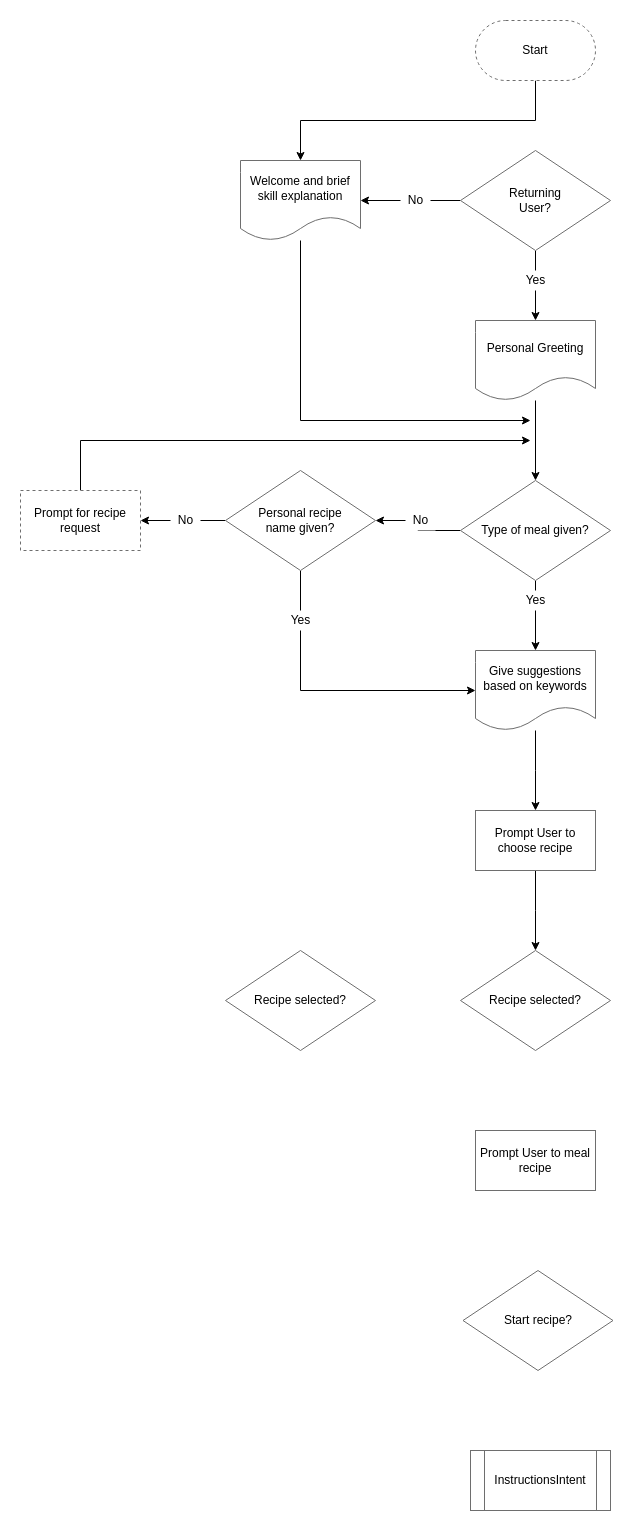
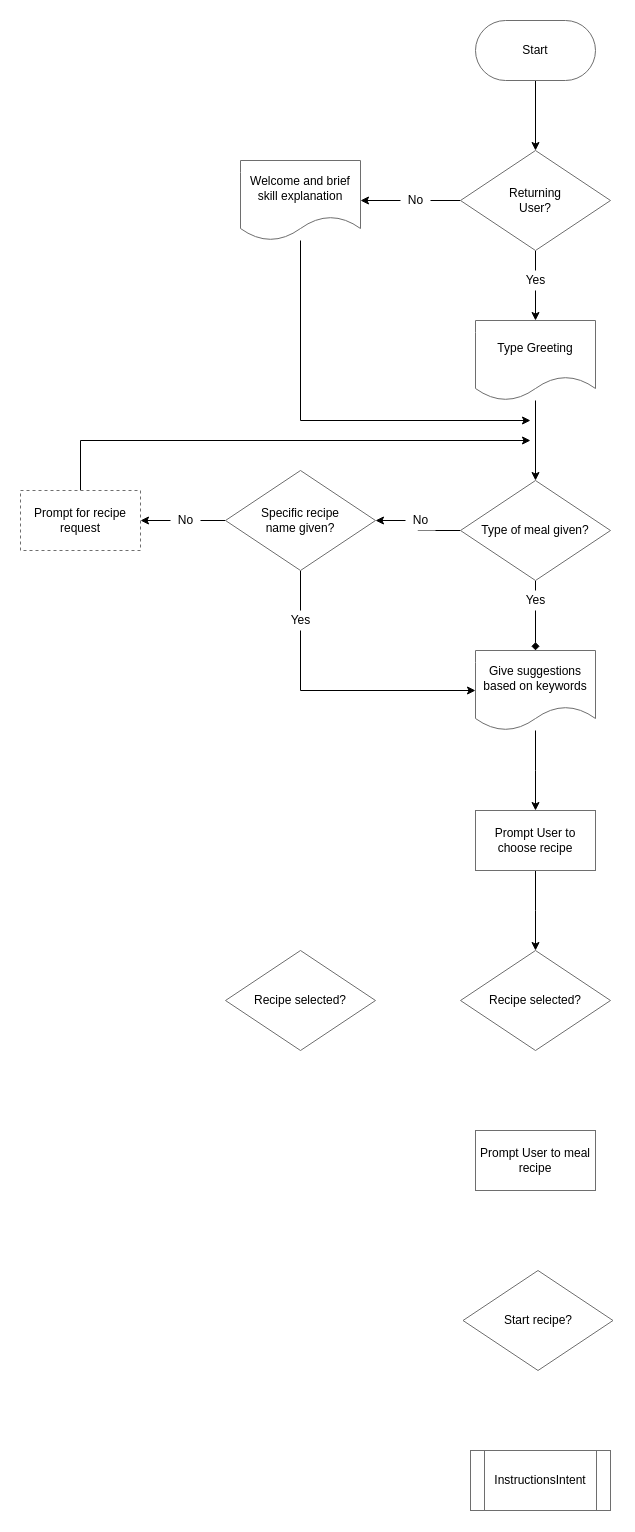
(536, 51) -> (536, 51)
(404, 121) -> (536, 131)
(536, 349) -> (536, 349)
(301, 521) -> (301, 521)
(536, 642) -> (536, 641)
